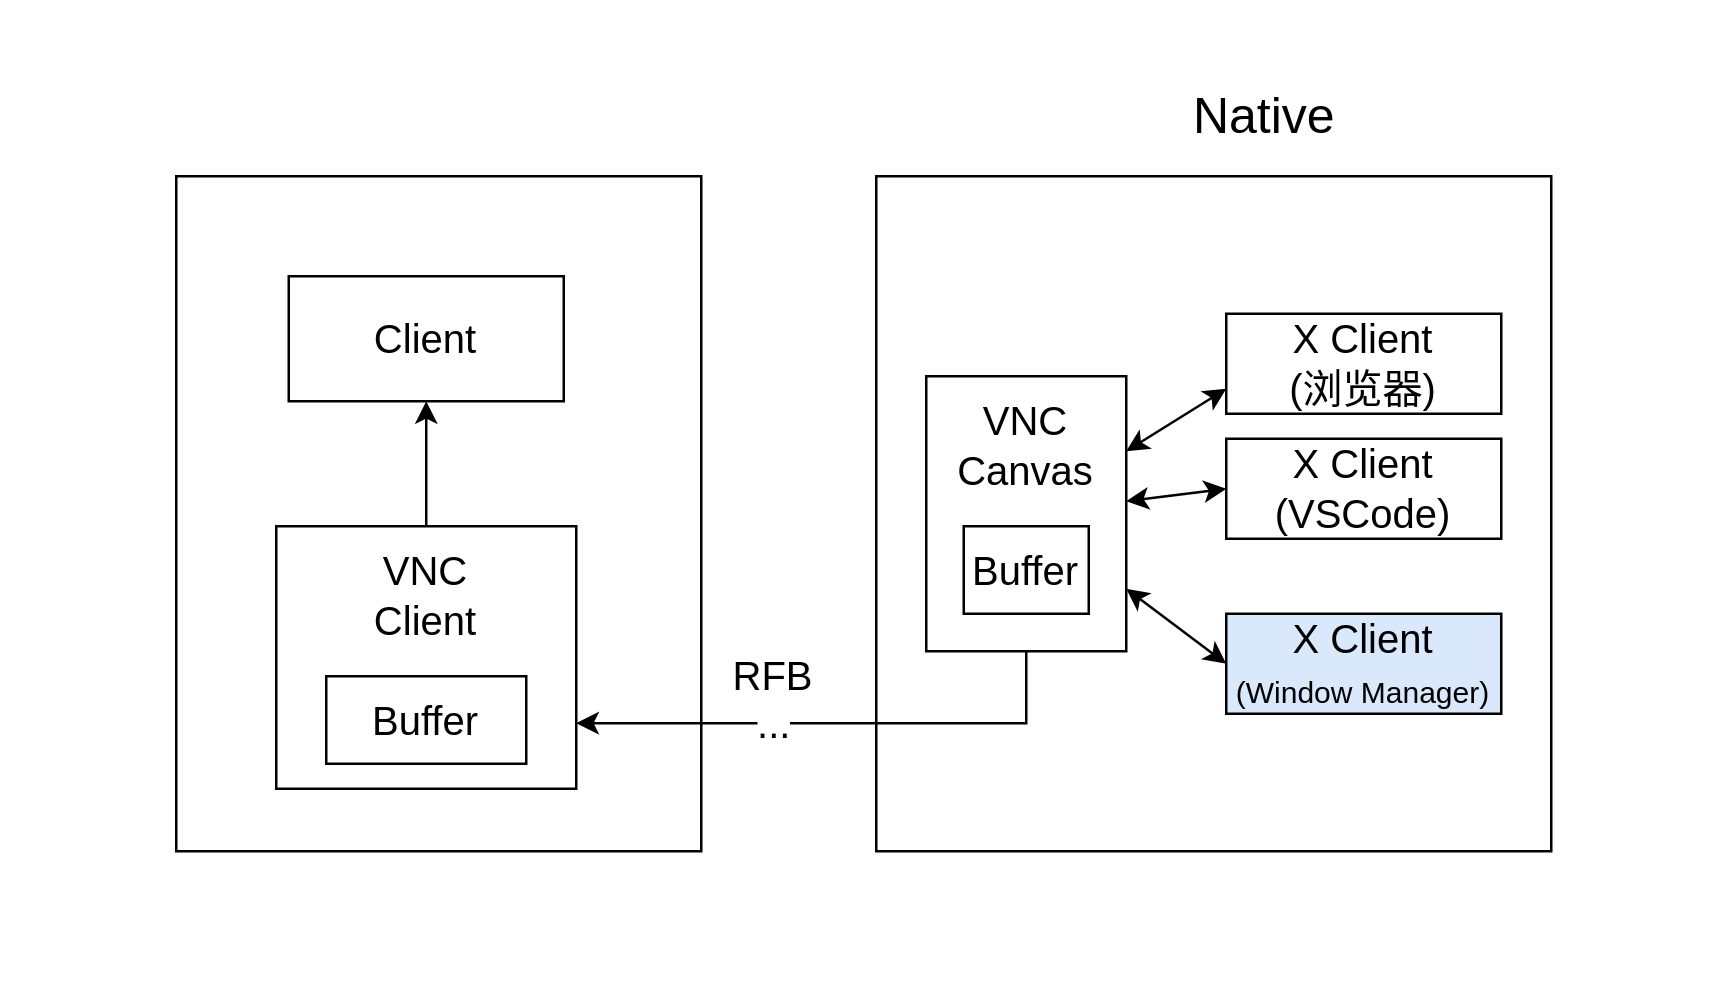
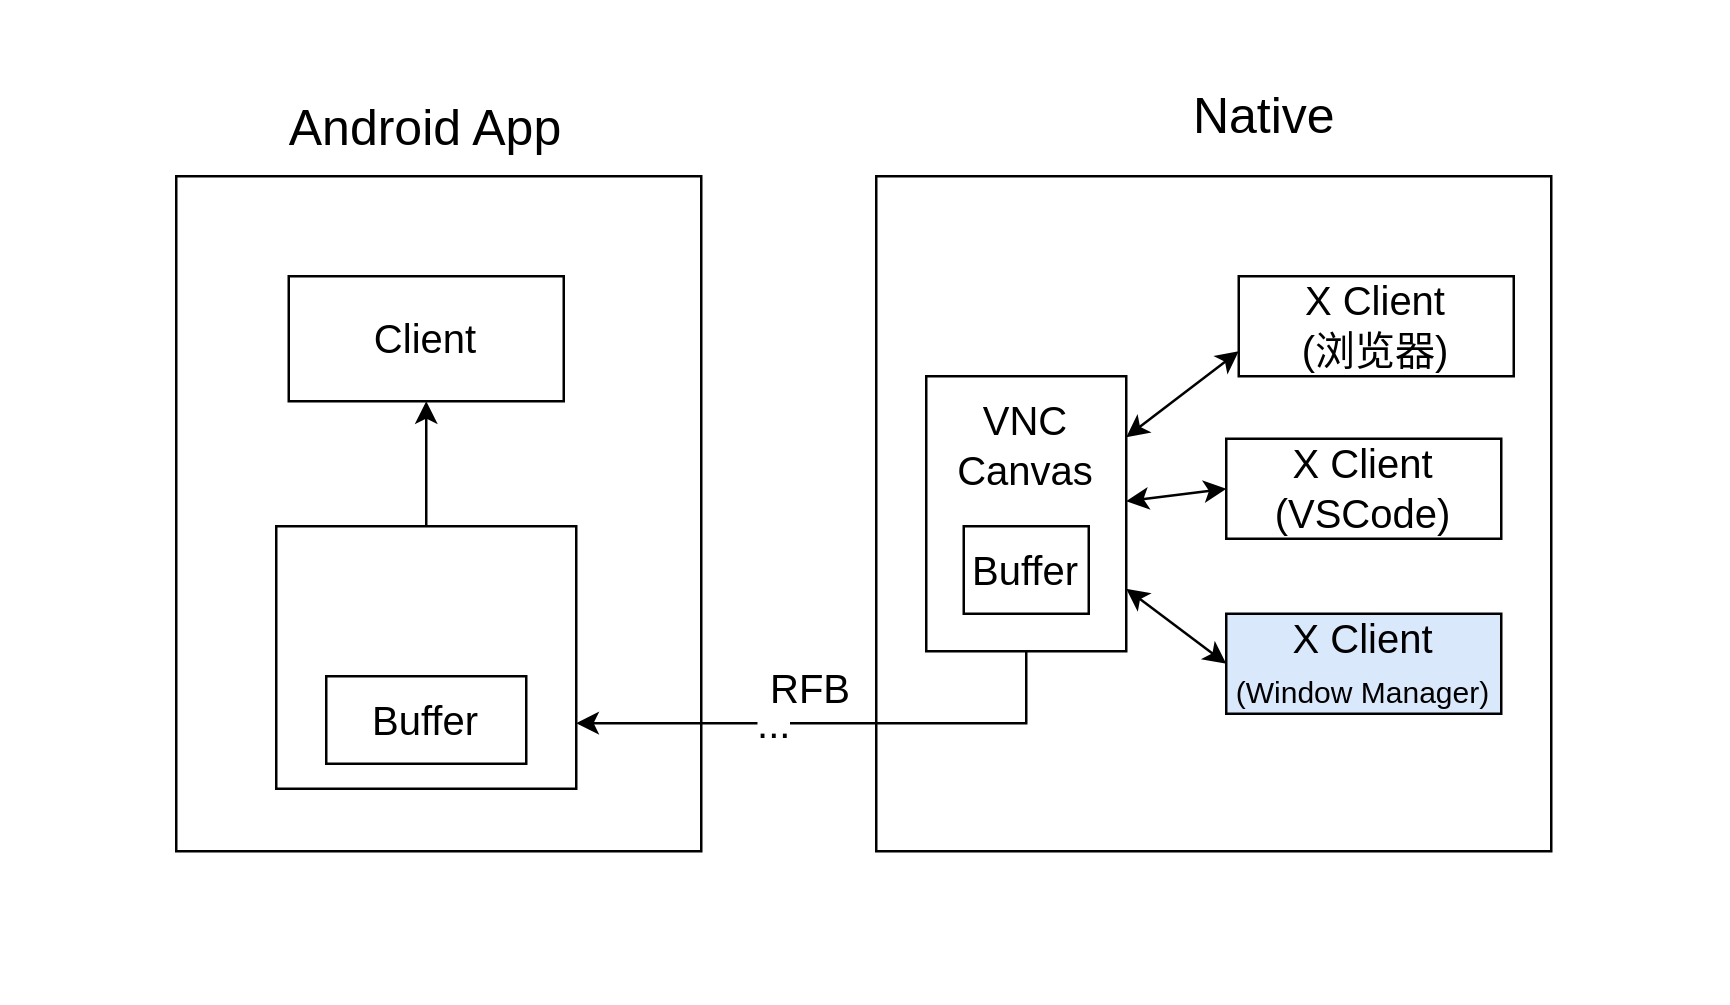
none -> (426, 126)
(1364, 364) -> (1376, 326)
(426, 595) -> none
(774, 676) -> (811, 689)
